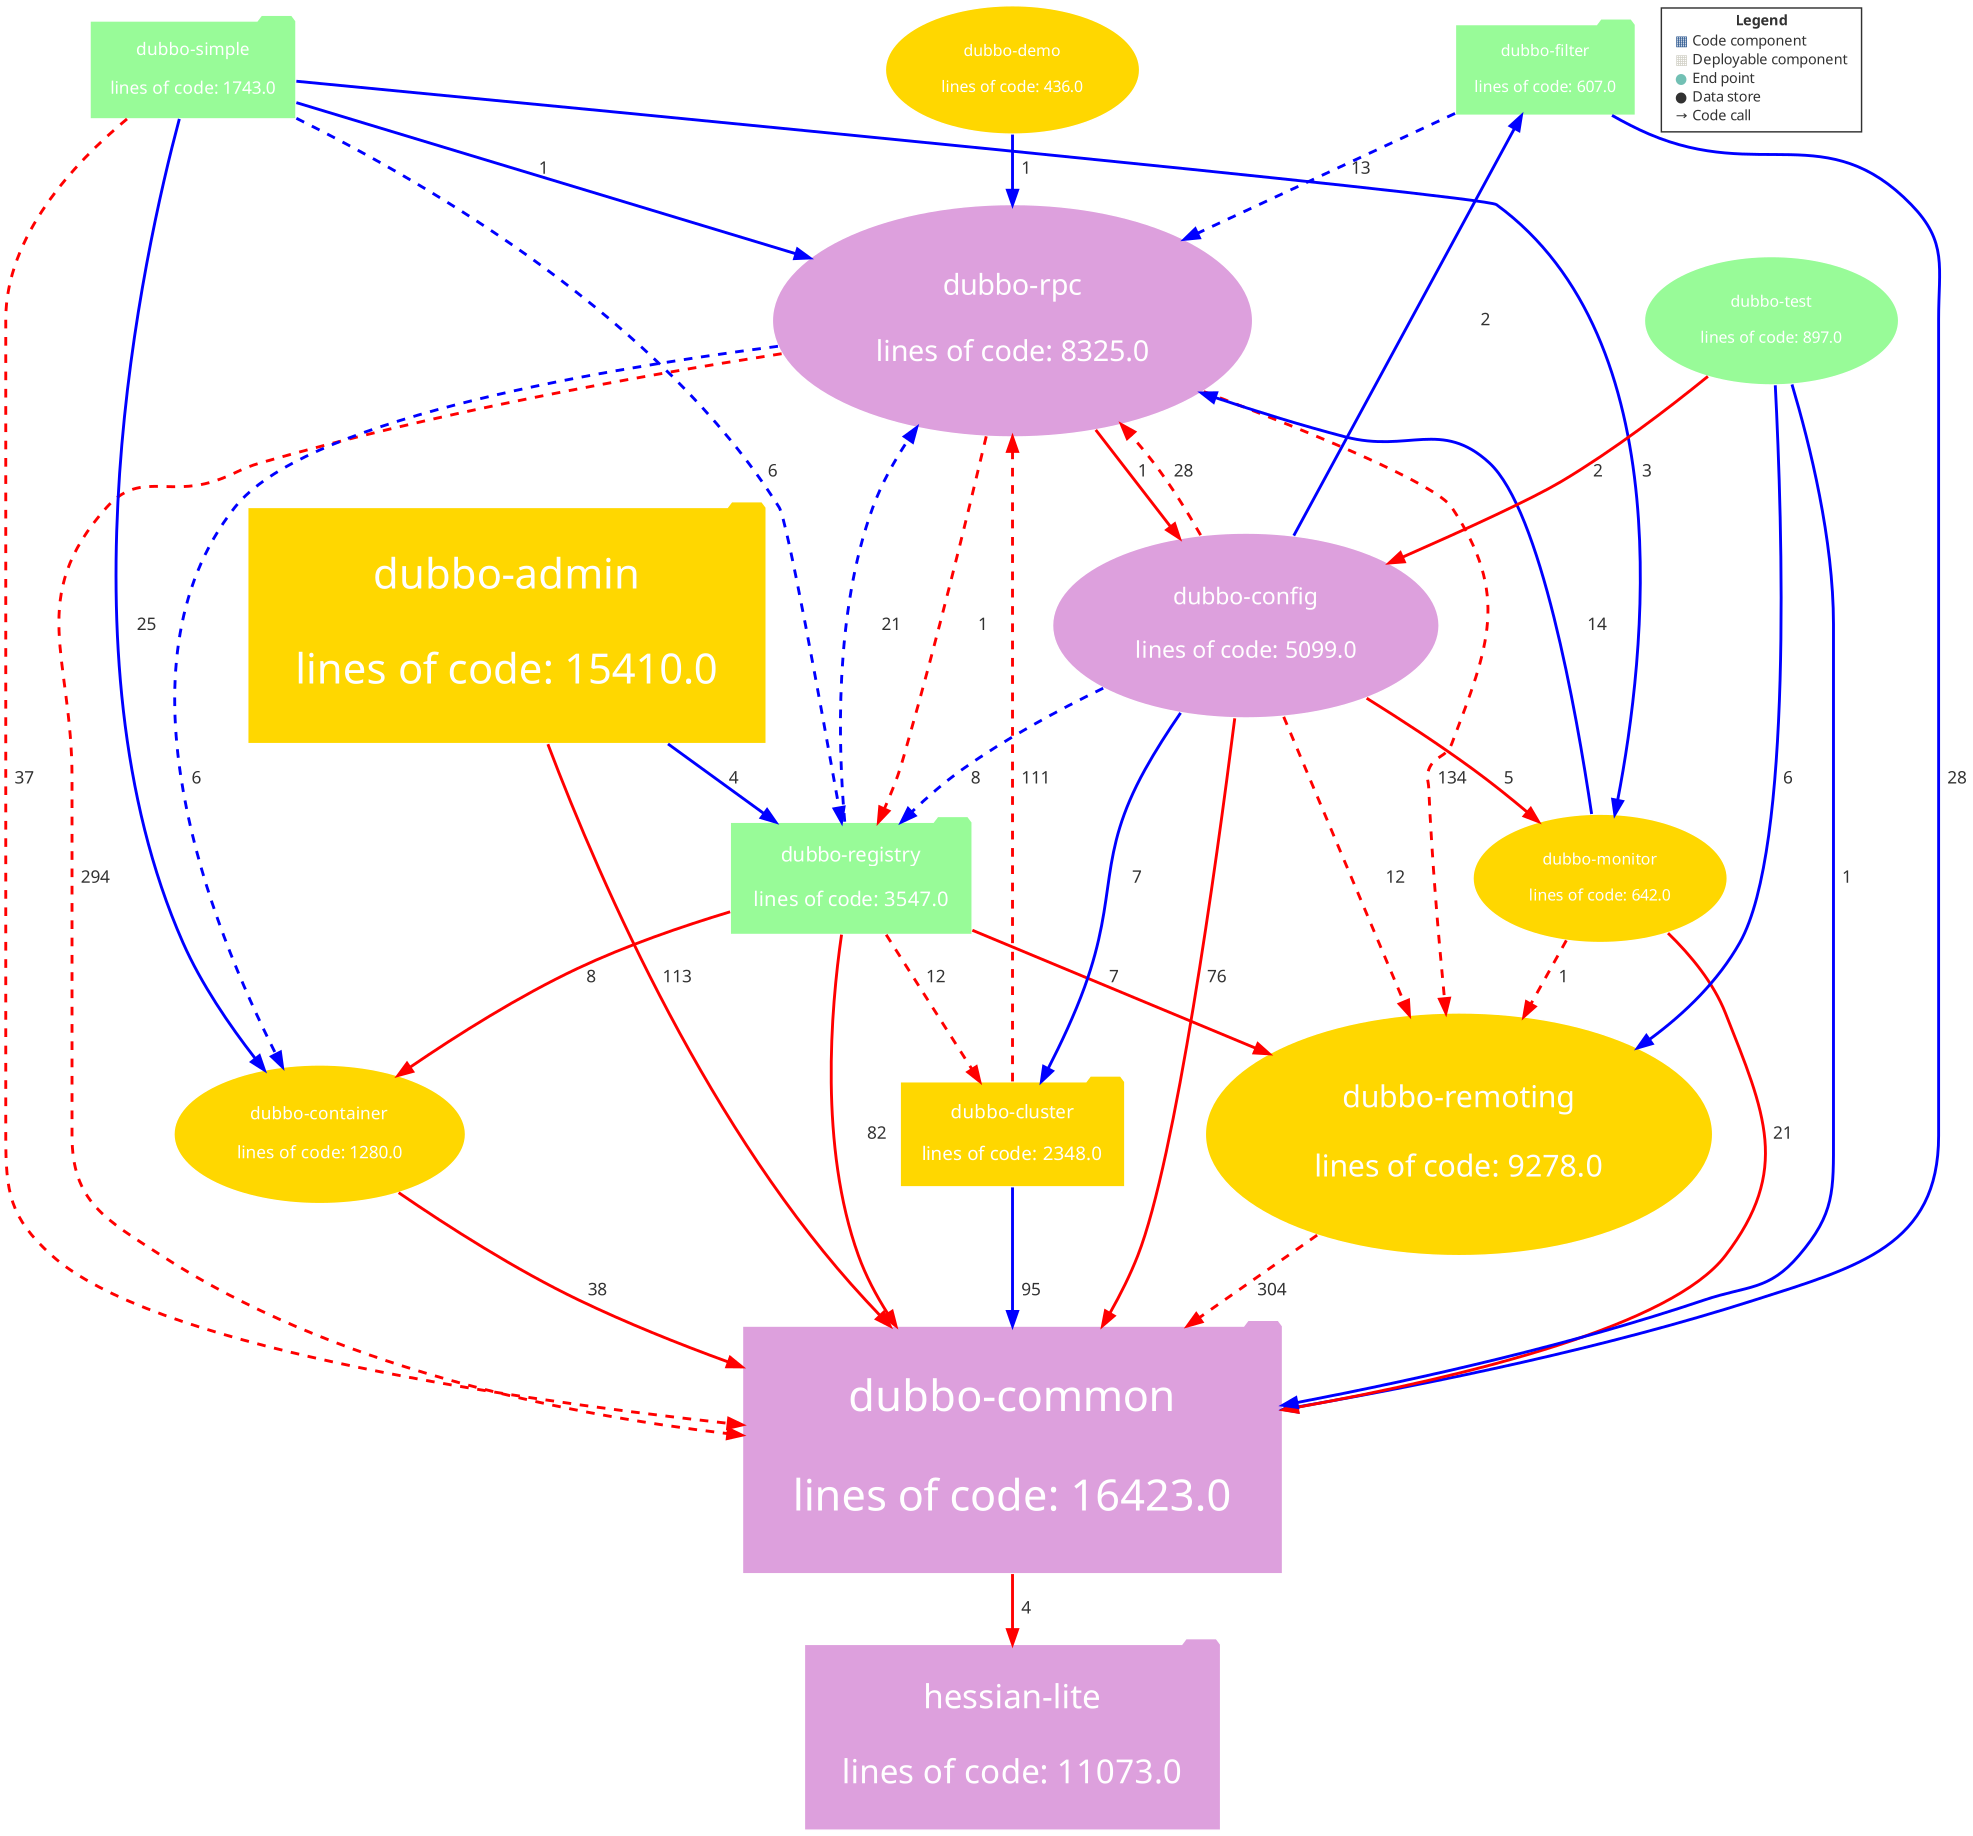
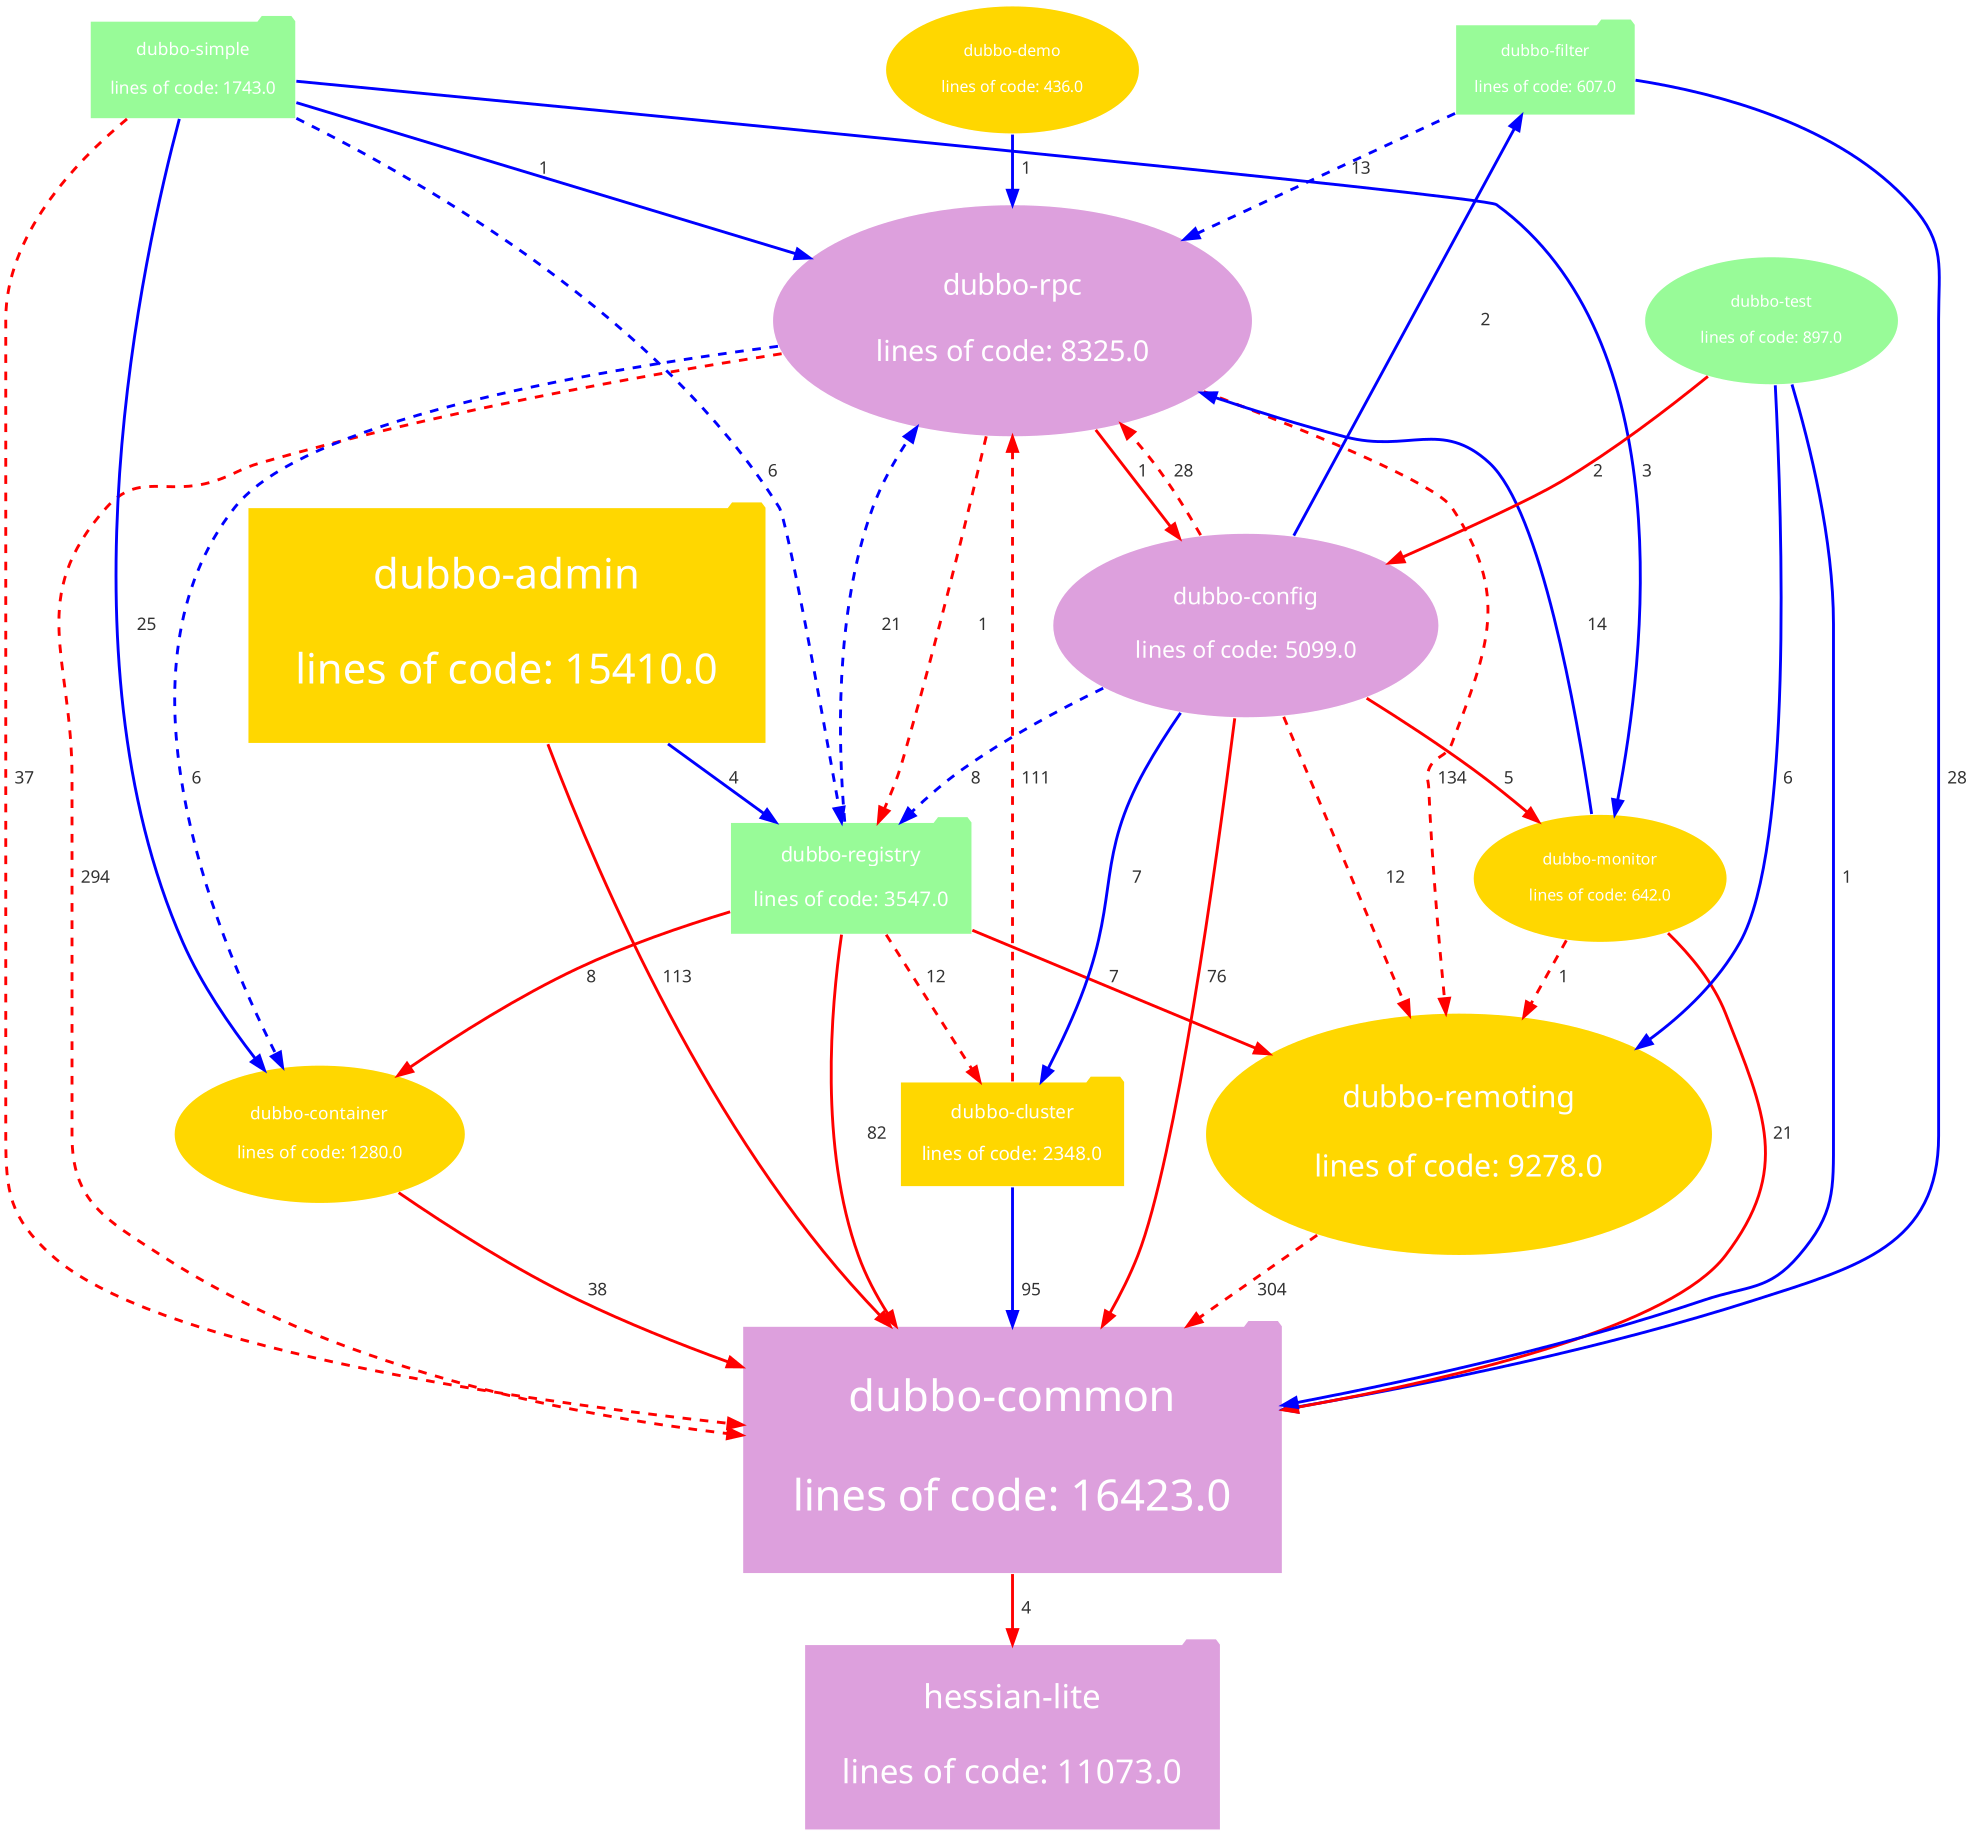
(1761, 70) -> none
